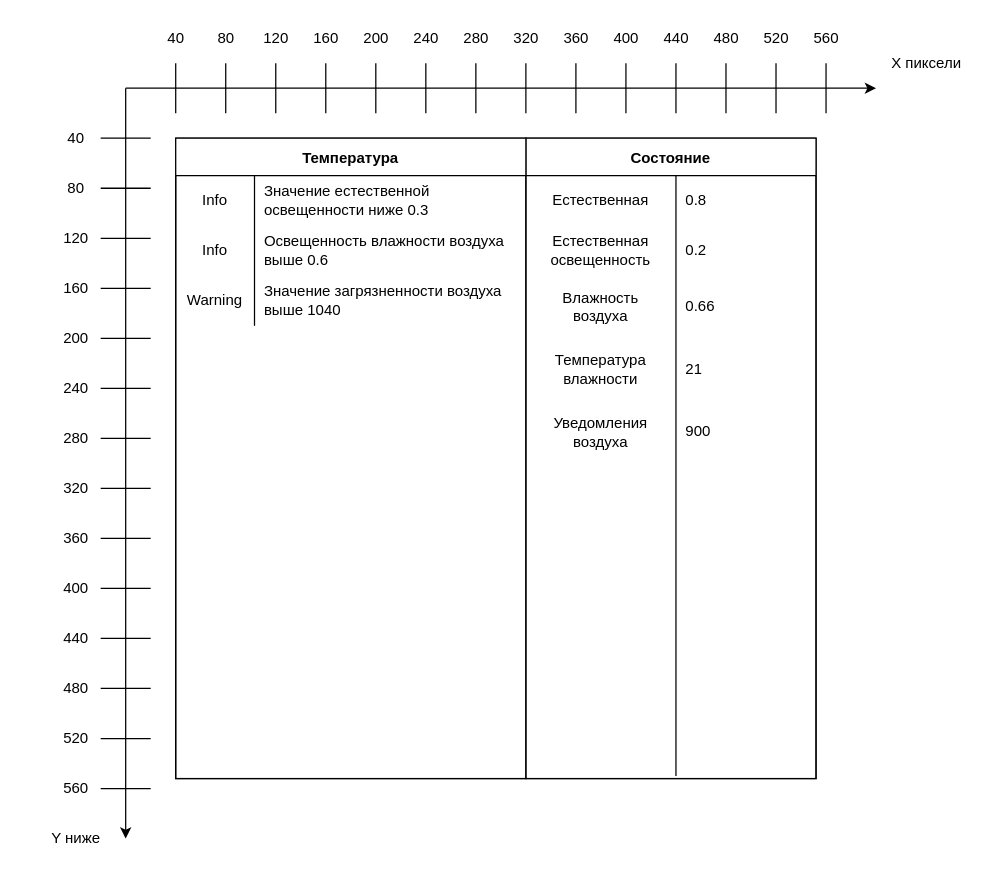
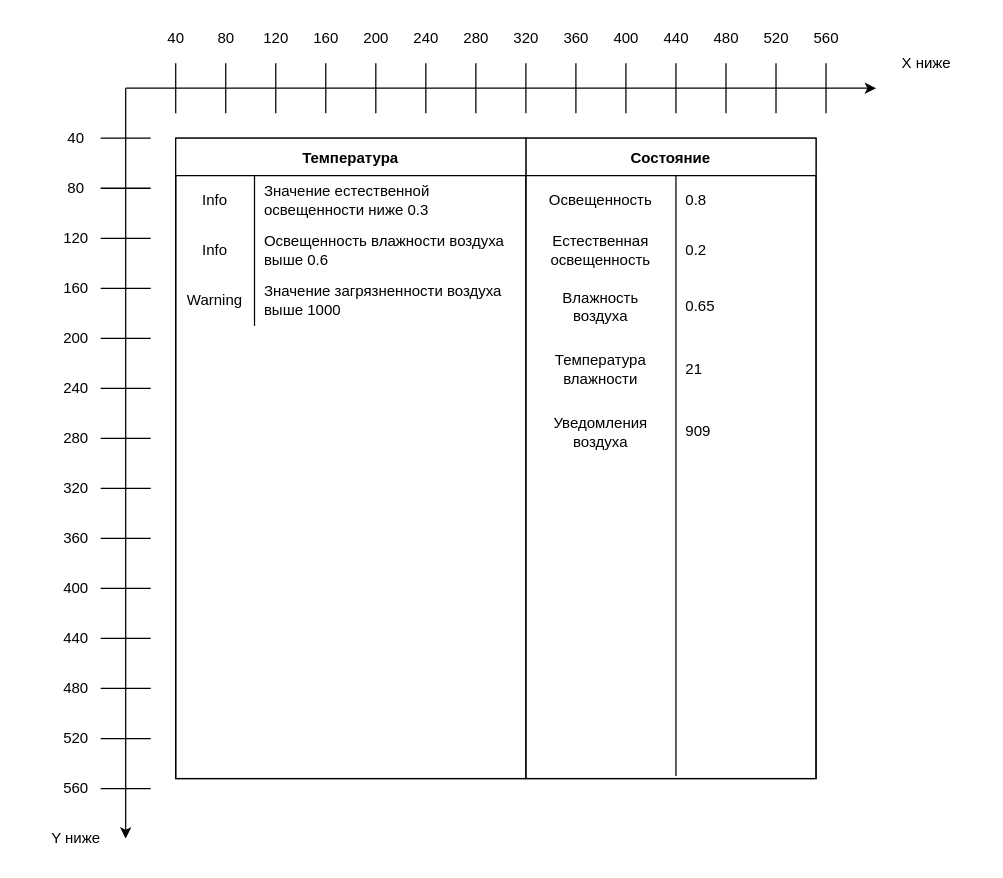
(926, 63) -> (926, 63)
(601, 201) -> (601, 201)
(395, 301) -> (395, 301)
(700, 307) -> (700, 307)
(698, 432) -> (698, 432)
